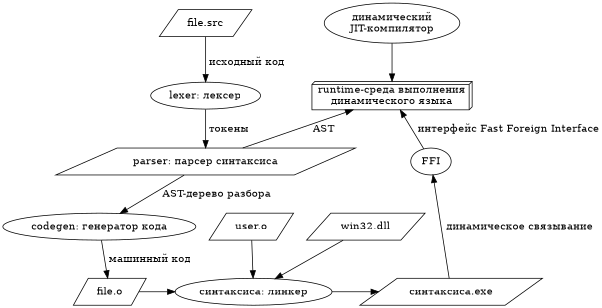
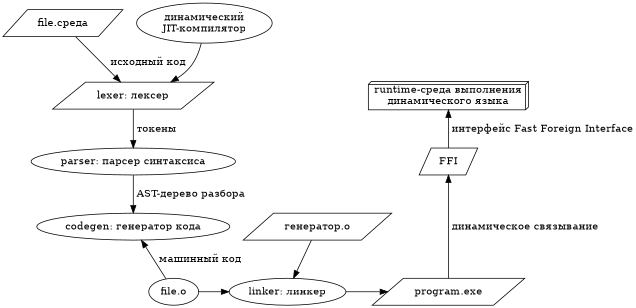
(206, 23) -> (63, 23)
(392, 58) -> (193, 63)
(206, 96) -> (133, 96)
(294, 130) -> none
(206, 162) -> (133, 162)
(431, 162) -> (448, 162)
(251, 227) -> (317, 227)
(366, 227) -> none
(104, 255) -> (156, 263)
(110, 292) -> (174, 292)
(254, 292) -> (288, 292)
(451, 292) -> (448, 292)
